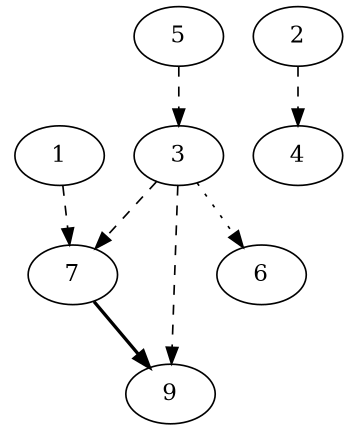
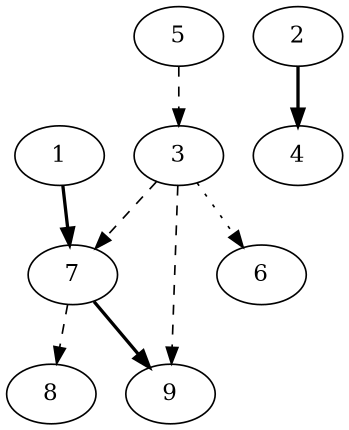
(298, 88) -> (298, 88)
(65, 207) -> (65, 207)
none -> (51, 394)
